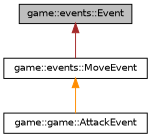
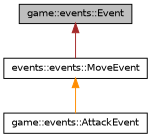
(76, 68) -> (76, 68)
(76, 123) -> (76, 123)
